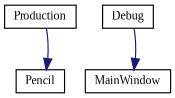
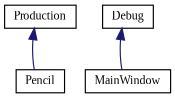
(48, 43) -> (33, 55)
(136, 43) -> (120, 55)
